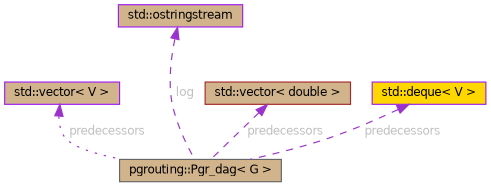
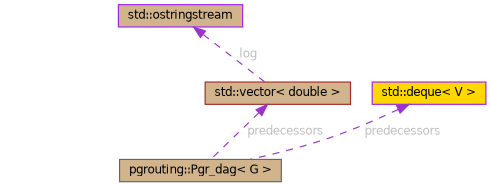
(62, 93) -> none
(172, 101) -> (234, 58)
